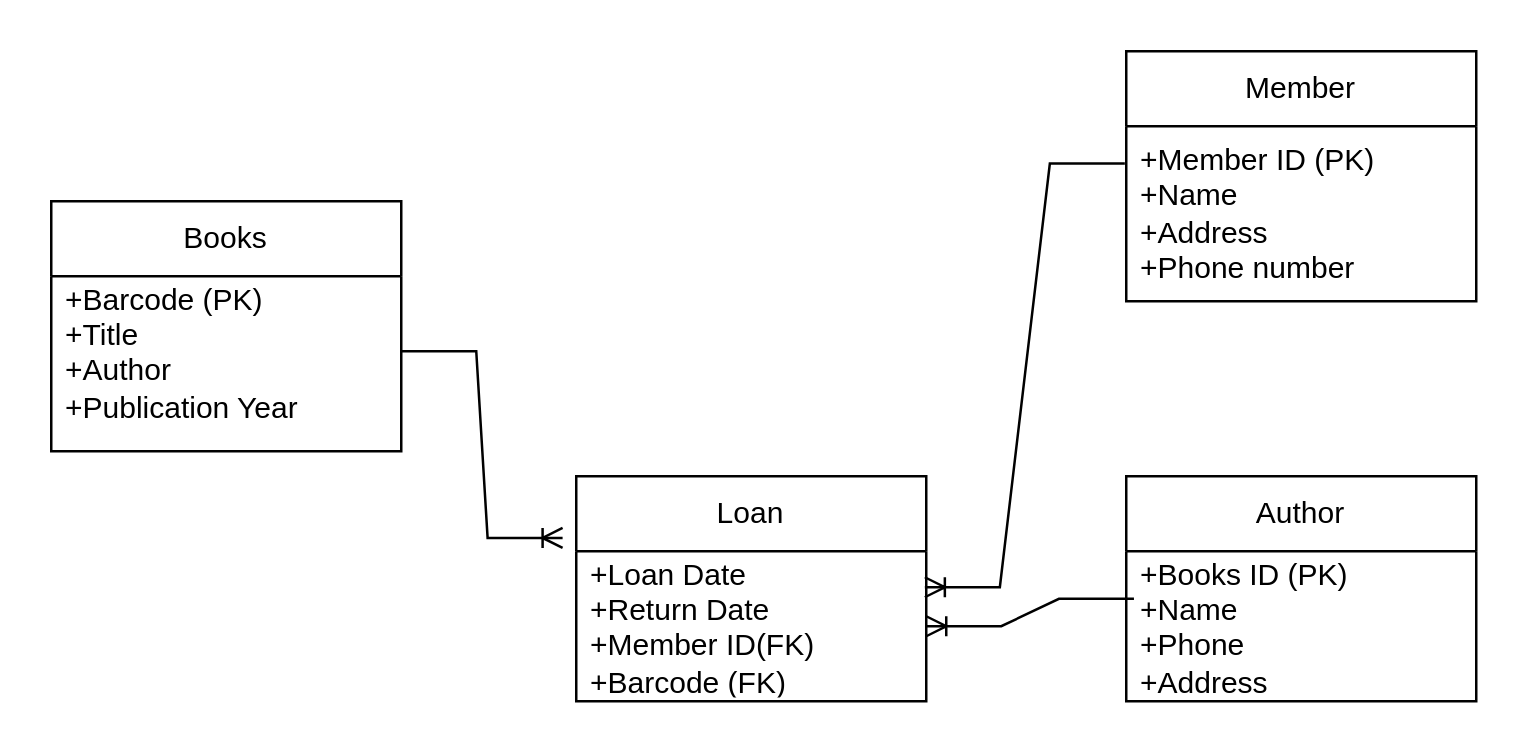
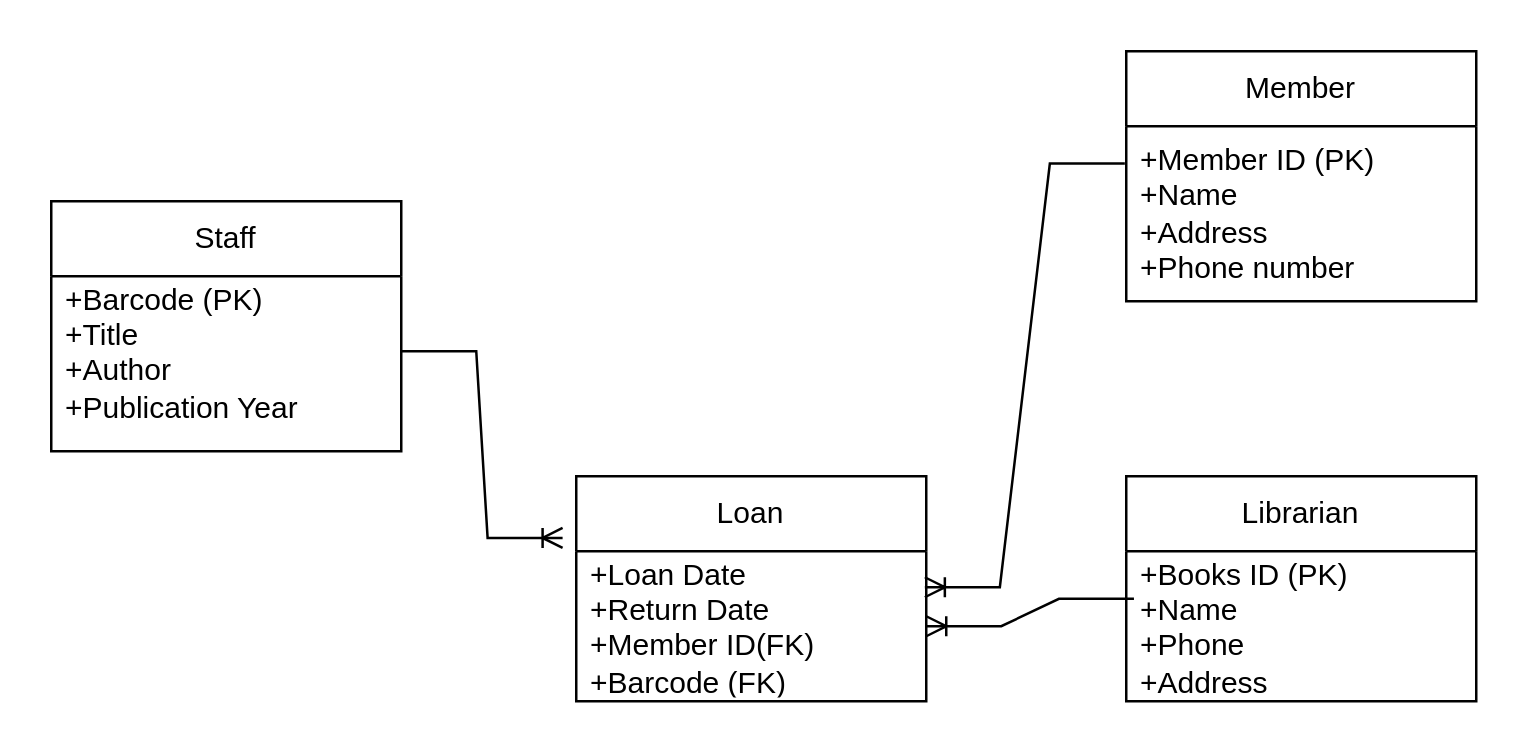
(226, 239) -> (226, 239)
(1301, 514) -> (1301, 514)
